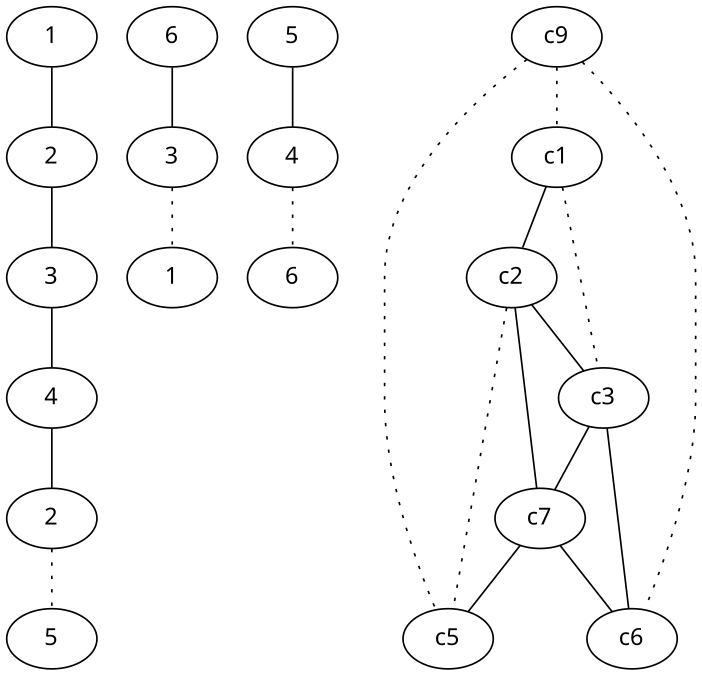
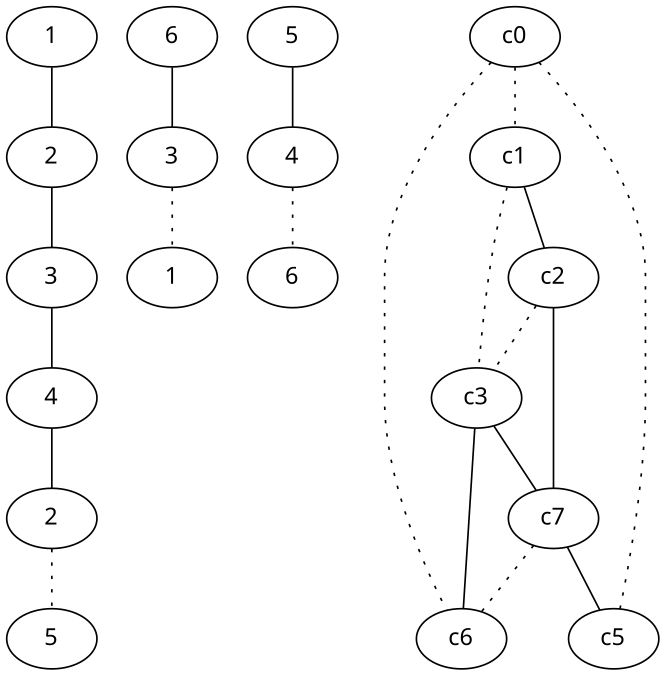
(557, 37) -> (515, 37)
(558, 338) -> (515, 338)
(480, 458) -> none
(586, 579) -> (508, 579)
